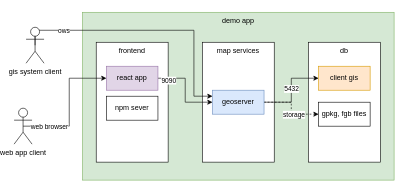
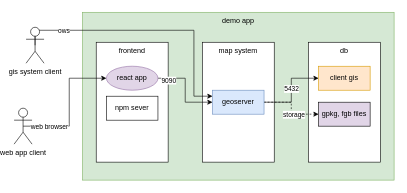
(239, 51) -> (239, 51)
(132, 78) -> (132, 78)
(345, 114) -> (345, 114)
